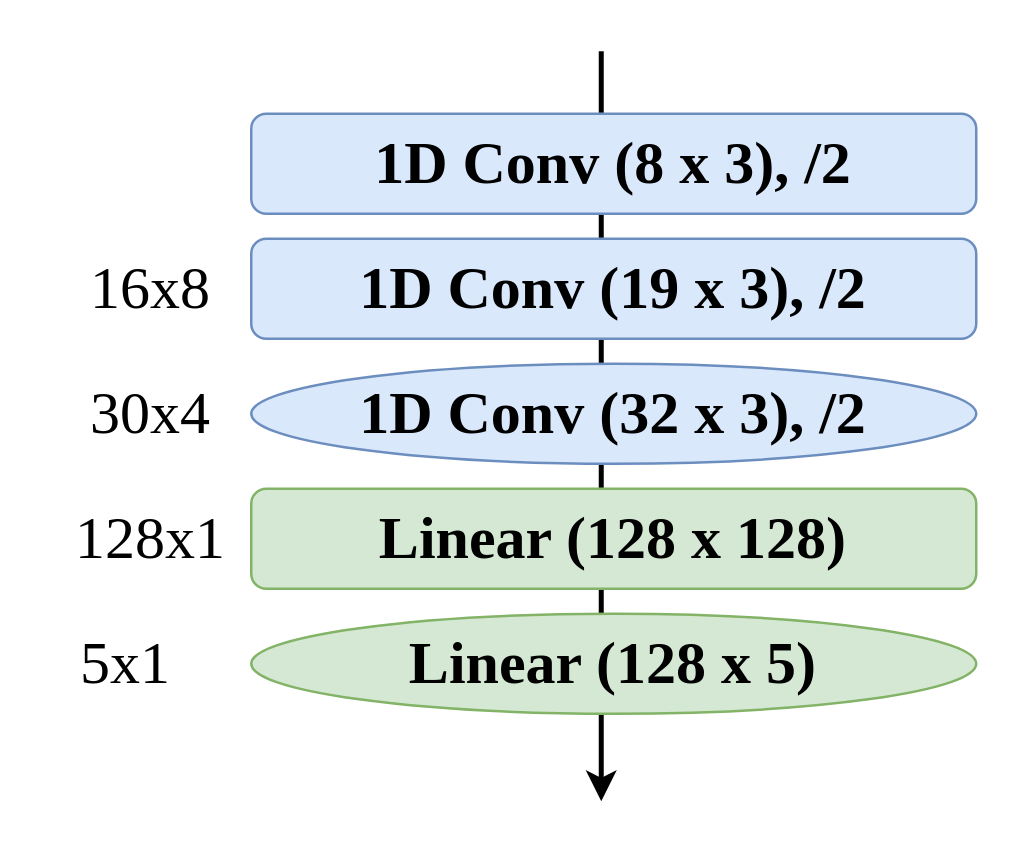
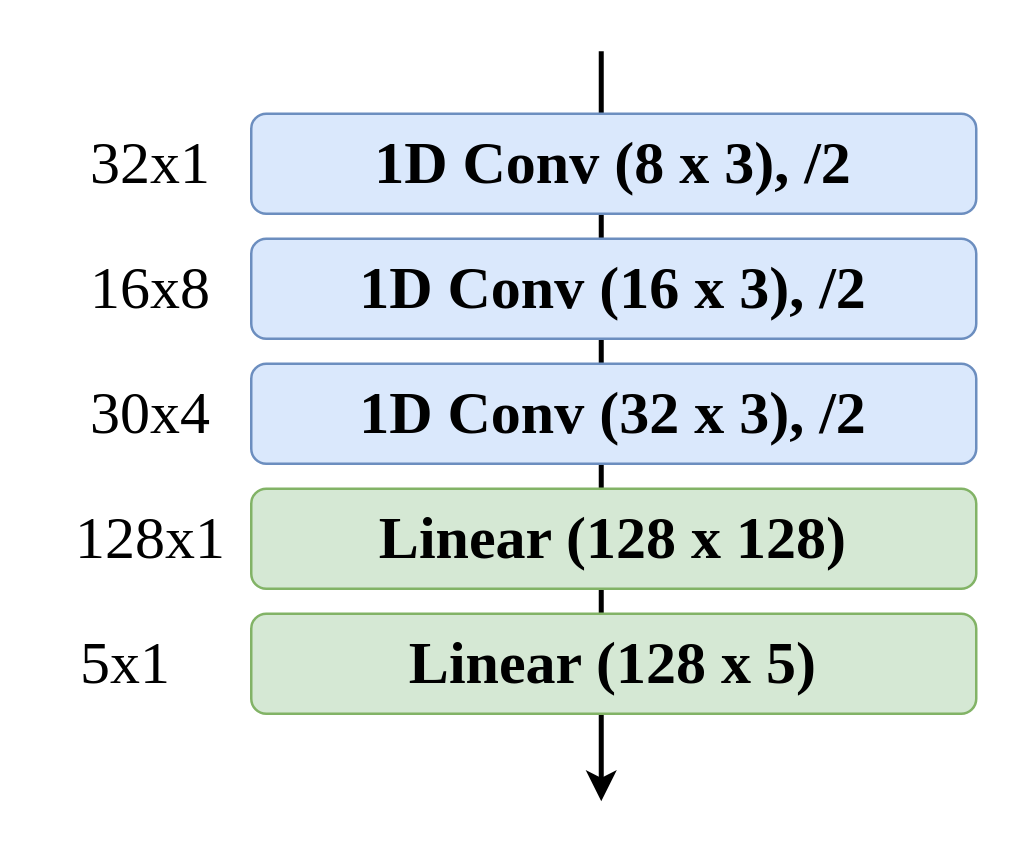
none -> (151, 164)
(614, 289) -> (614, 289)
(614, 414) -> (614, 414)
(614, 664) -> (614, 664)
